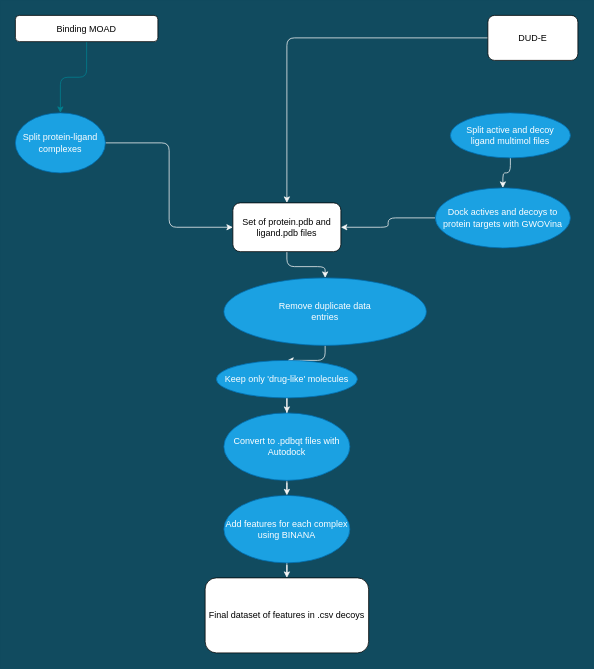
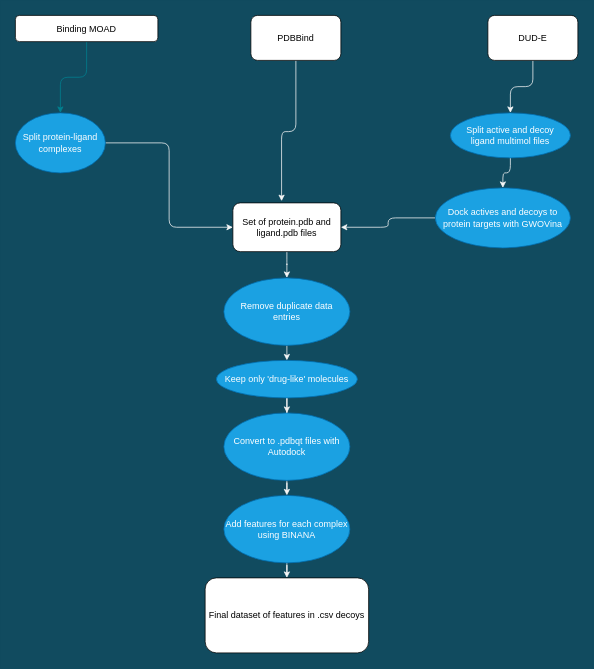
none -> (296, 38)
(305, 38) -> (515, 87)
none -> (282, 155)
(325, 312) -> (287, 312)
